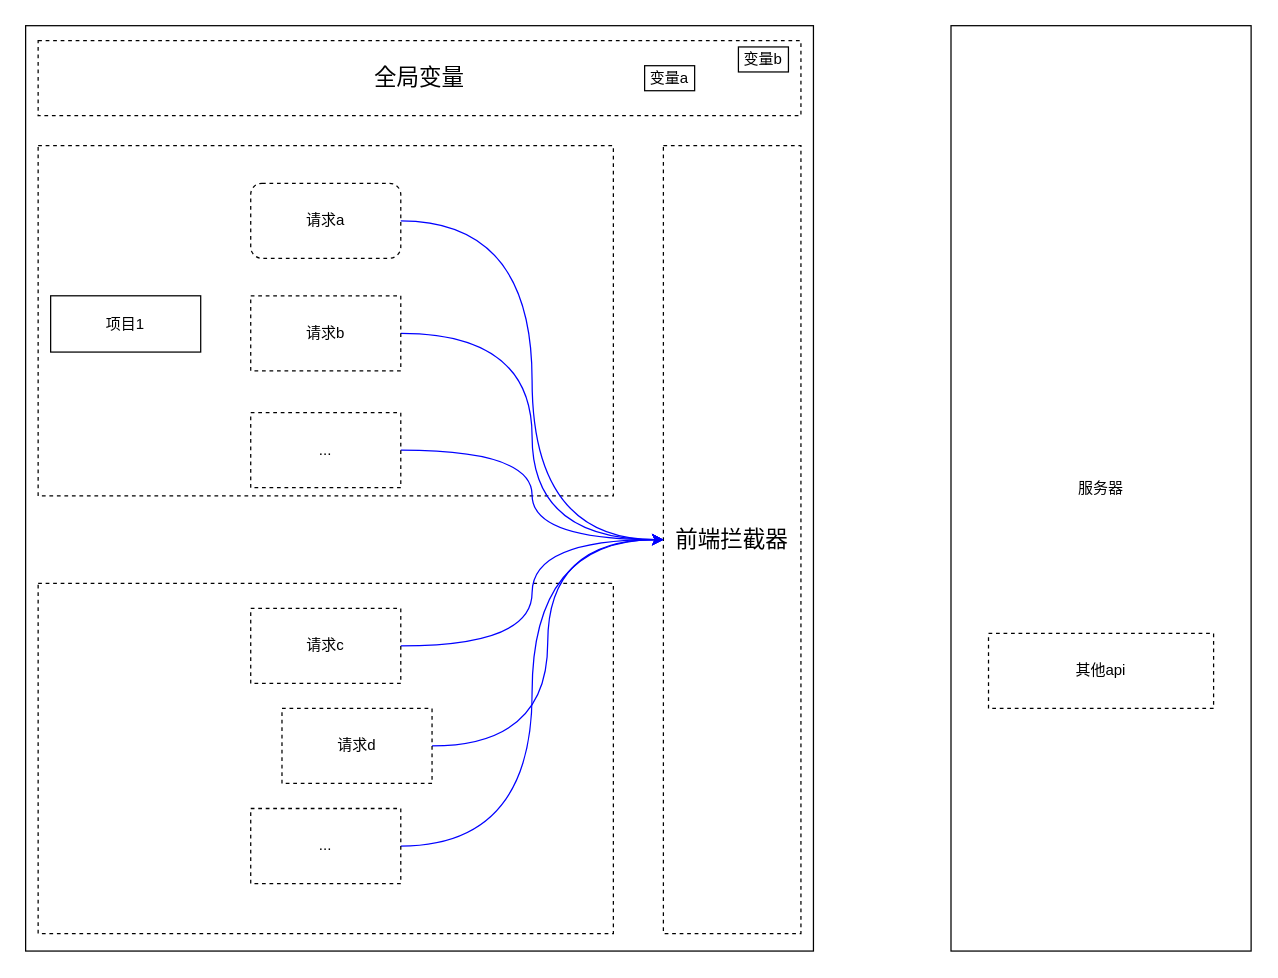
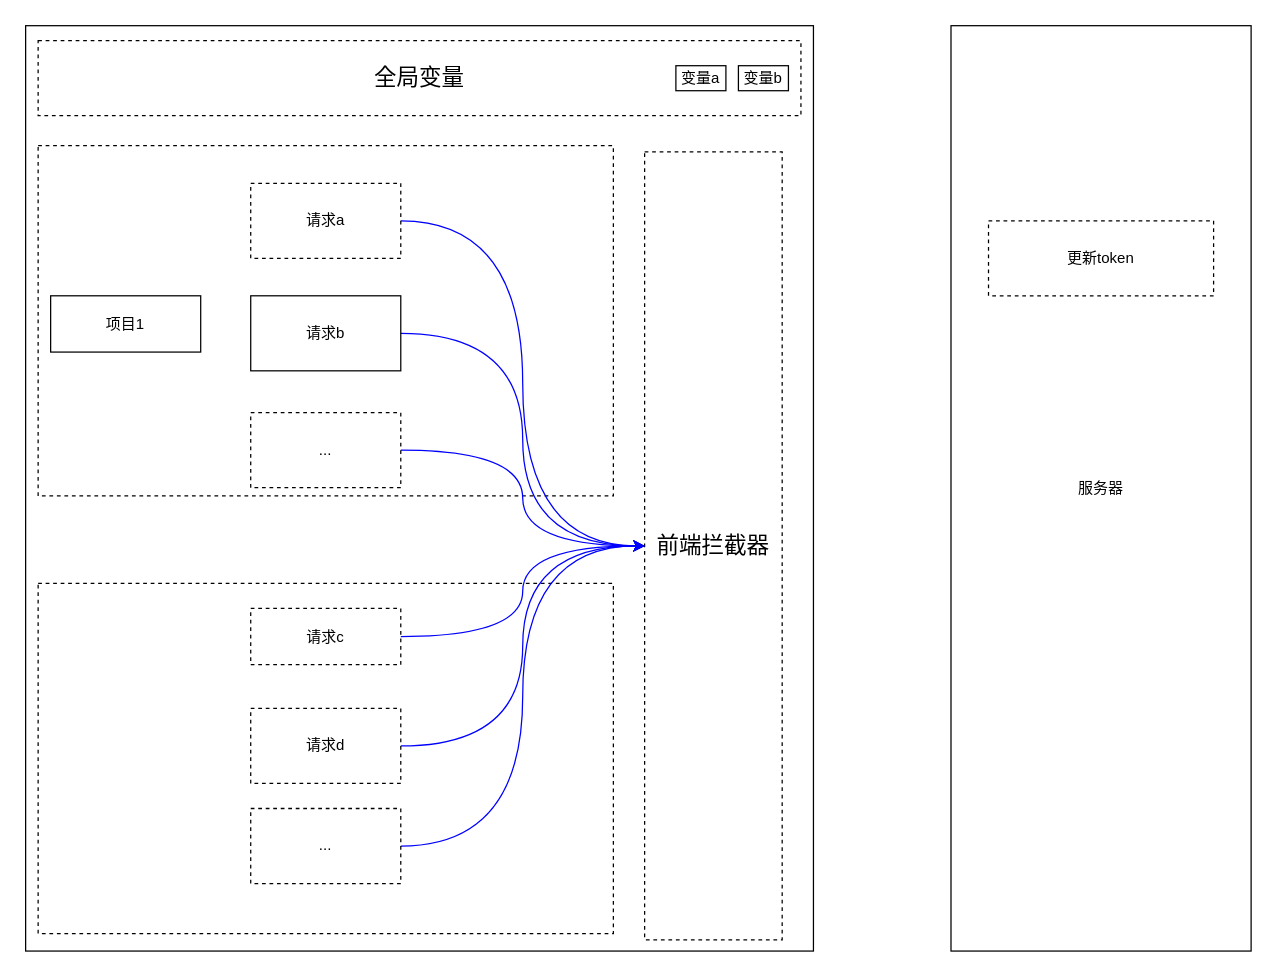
(763, 59) -> (763, 78)
(669, 78) -> (701, 78)
(326, 221) -> (326, 221)
none -> (1101, 258)
(326, 333) -> (326, 333)
(732, 539) -> (713, 546)
(326, 646) -> (326, 636)
(1101, 671) -> none
(357, 746) -> (326, 746)
